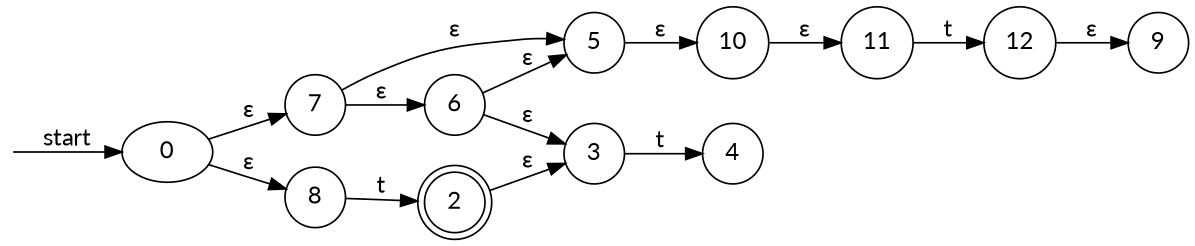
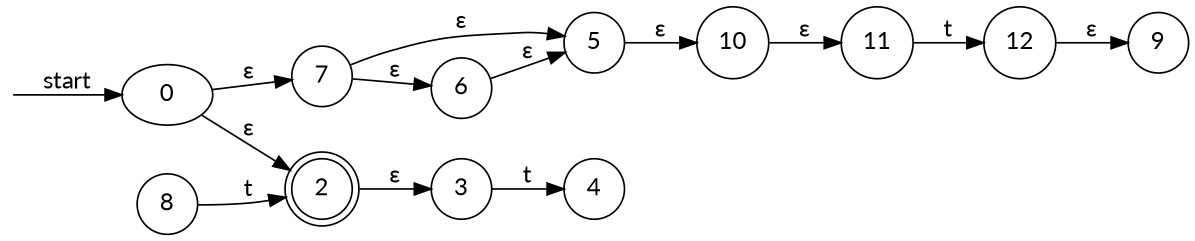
(516, 126) -> none
(239, 174) -> (239, 138)
